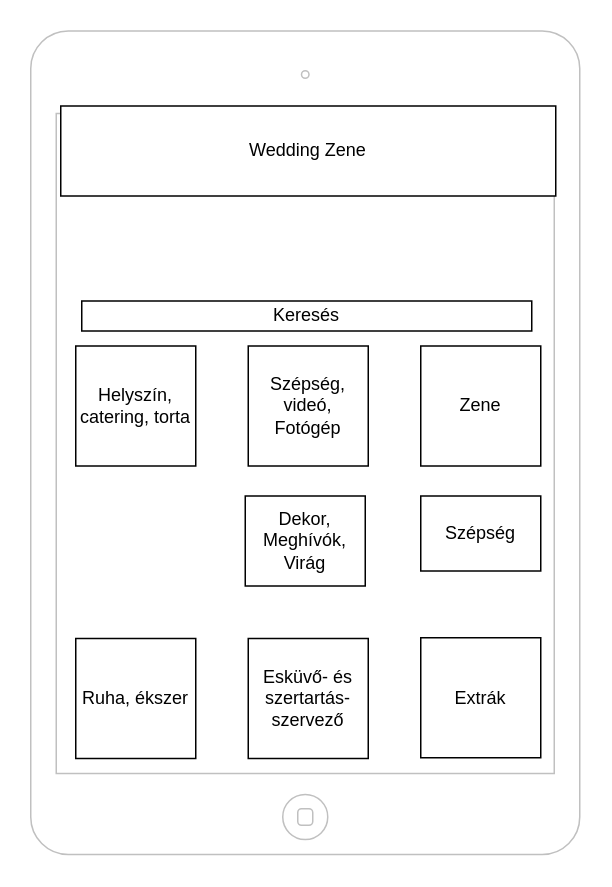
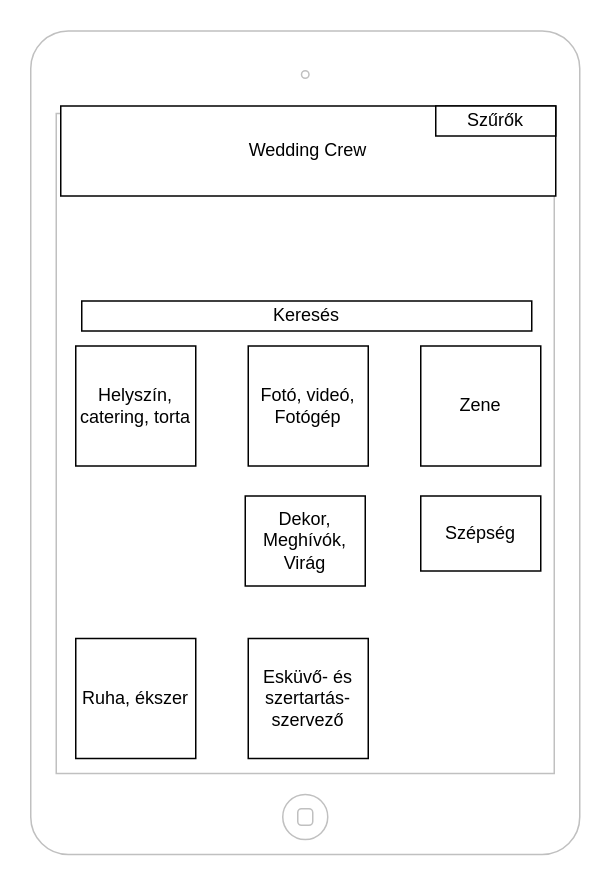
none -> (496, 121)
(308, 151) -> (308, 151)
(308, 406) -> (308, 406)
(481, 698) -> none
